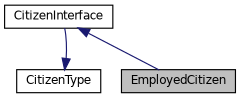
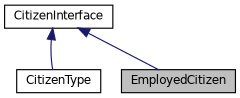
(66, 43) -> (51, 55)
